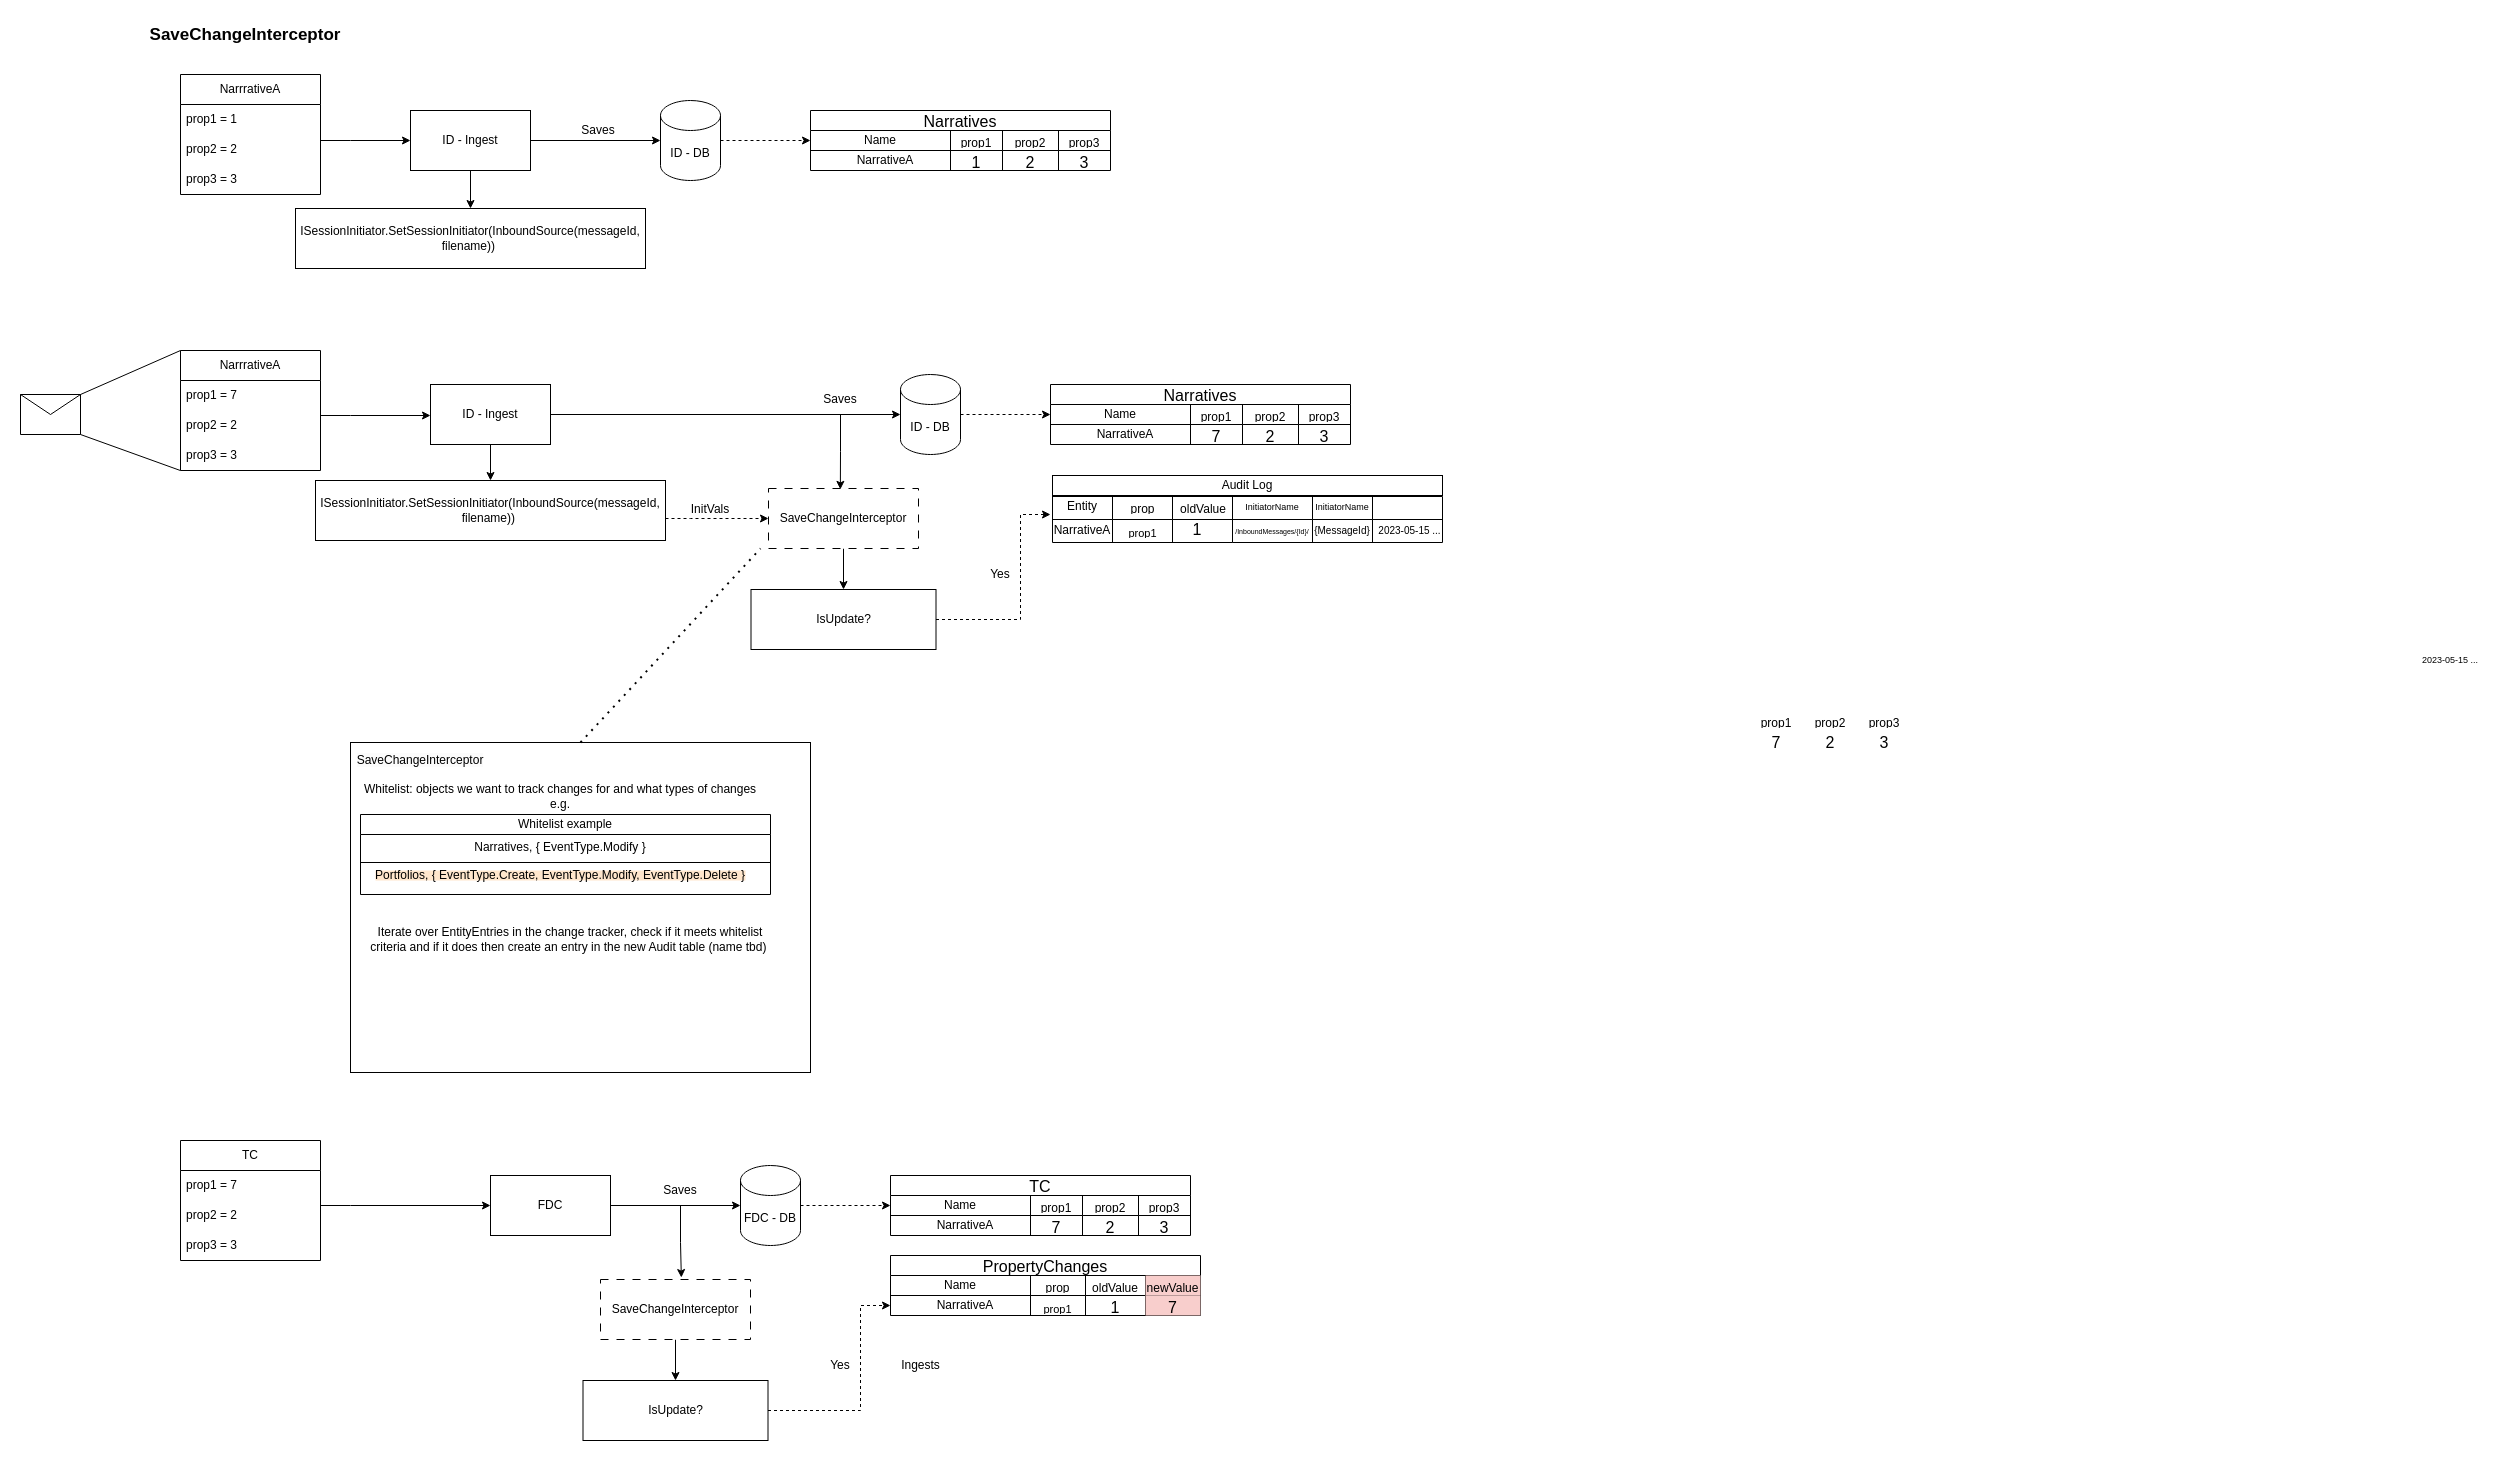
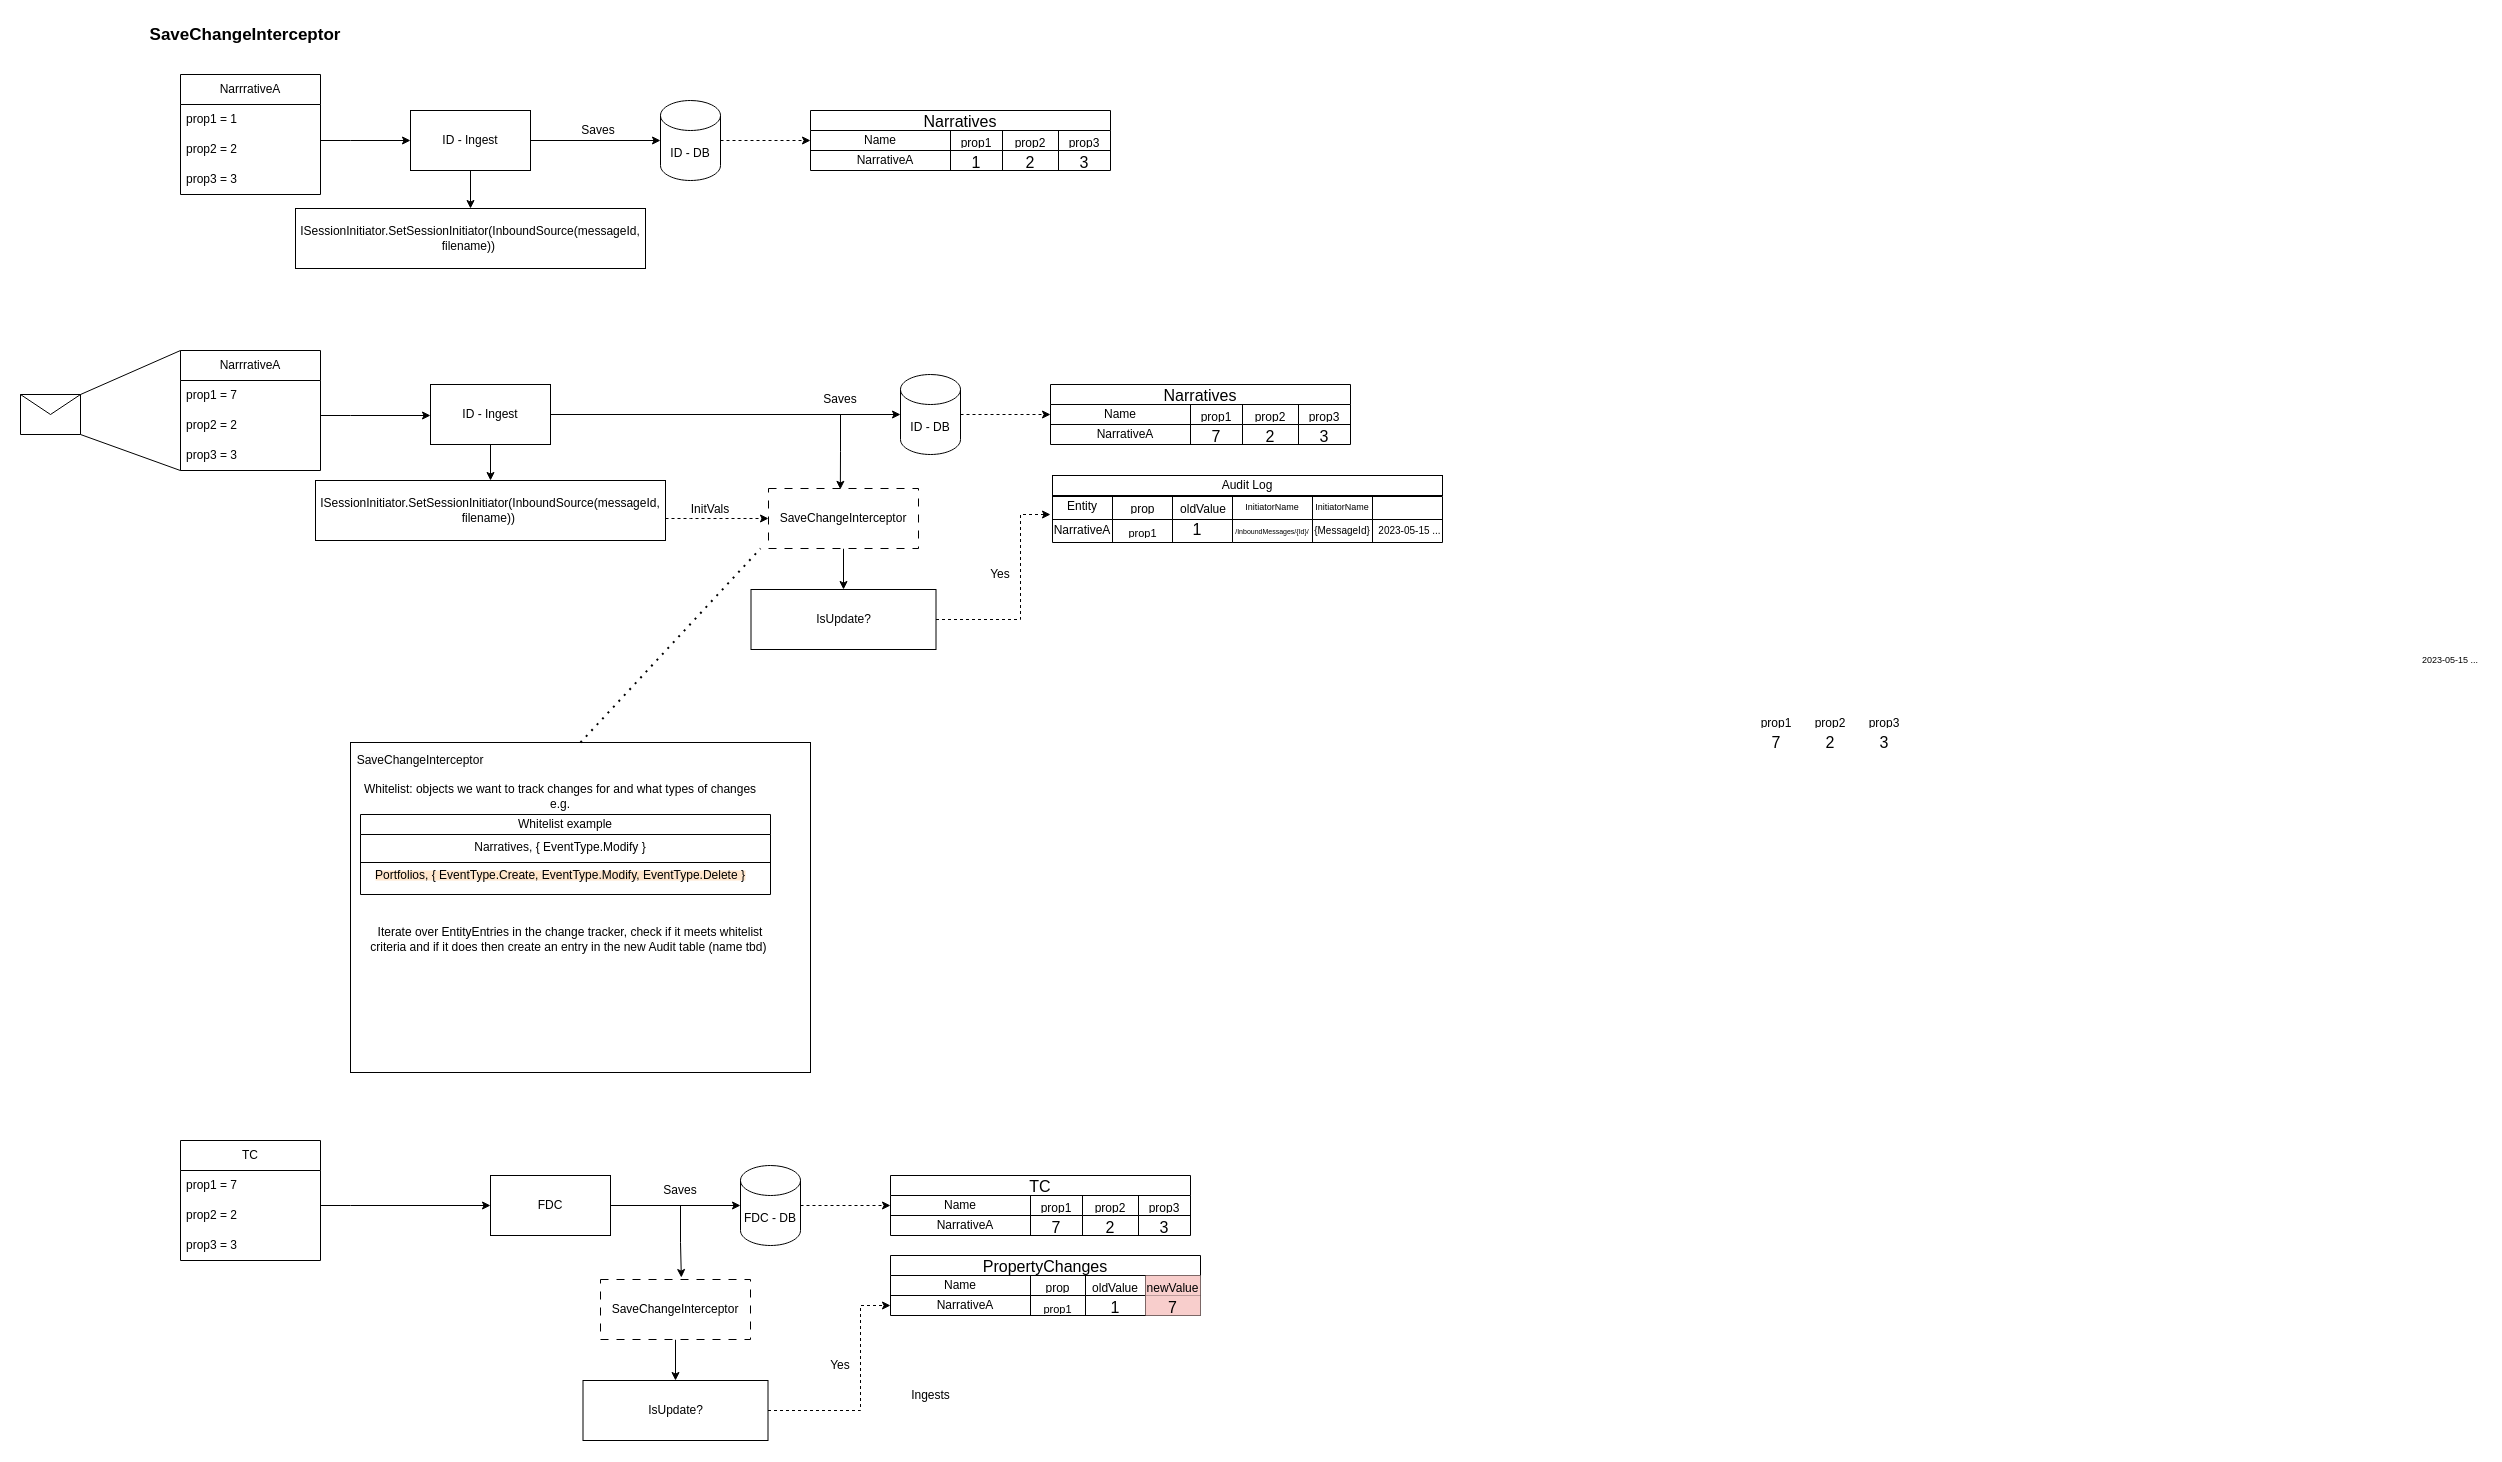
(921, 1366) -> (931, 1396)
